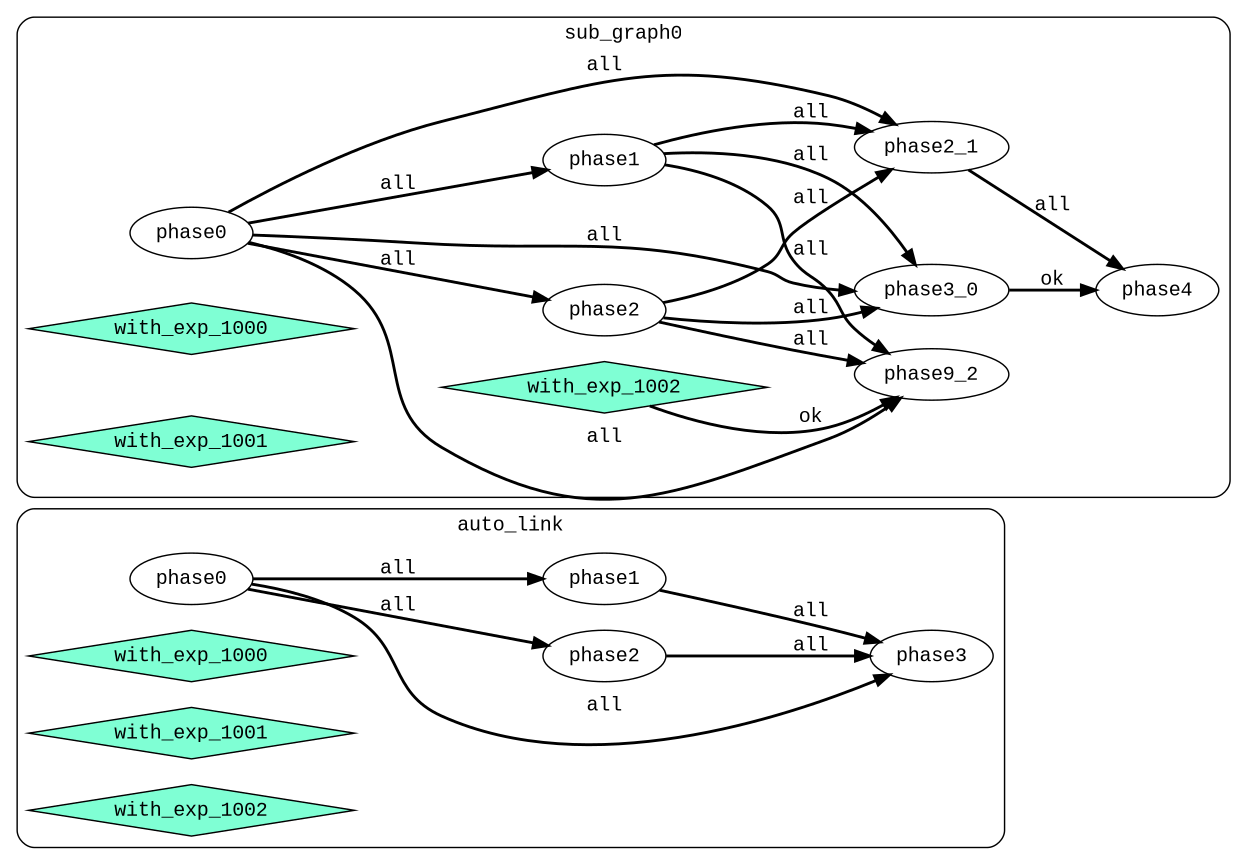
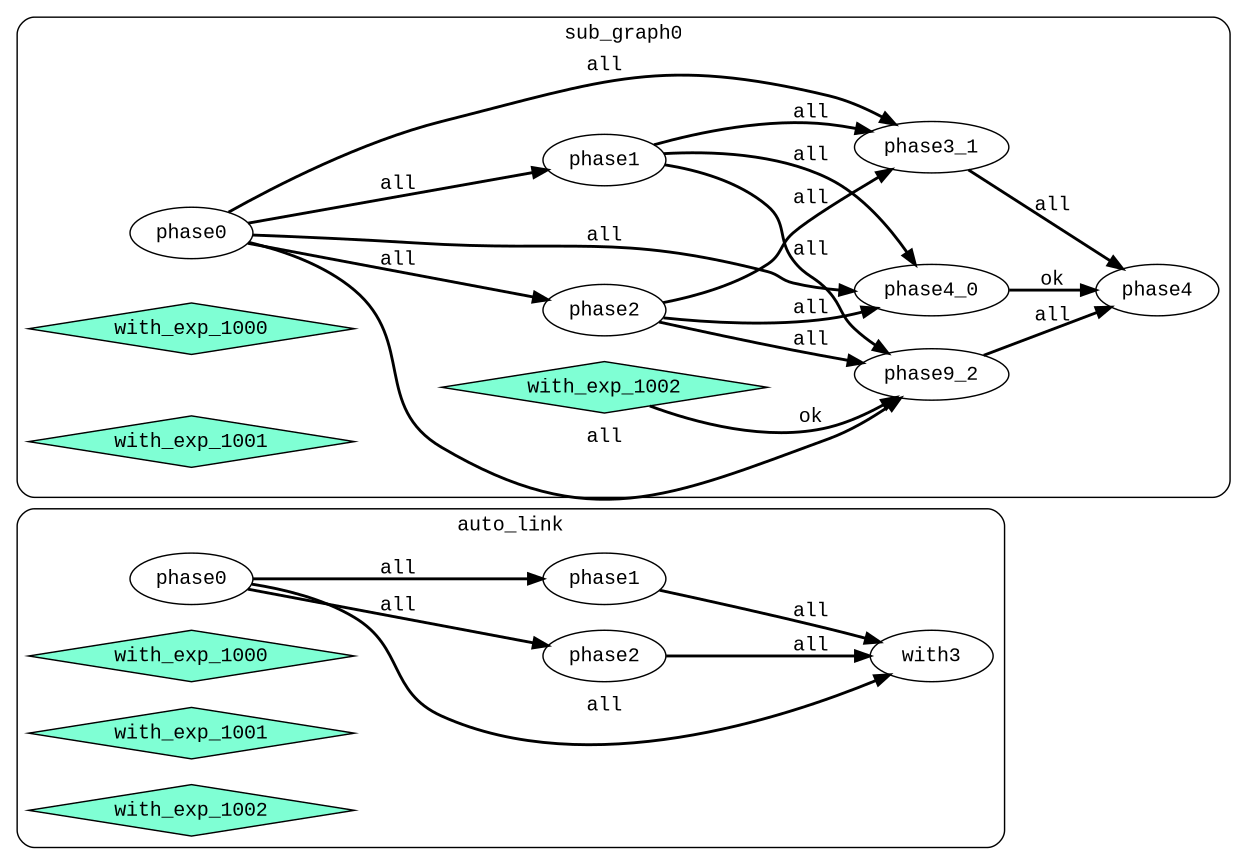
(932, 147) -> (932, 147)
(932, 290) -> (932, 290)
none -> (1040, 334)
(932, 656) -> (932, 656)
